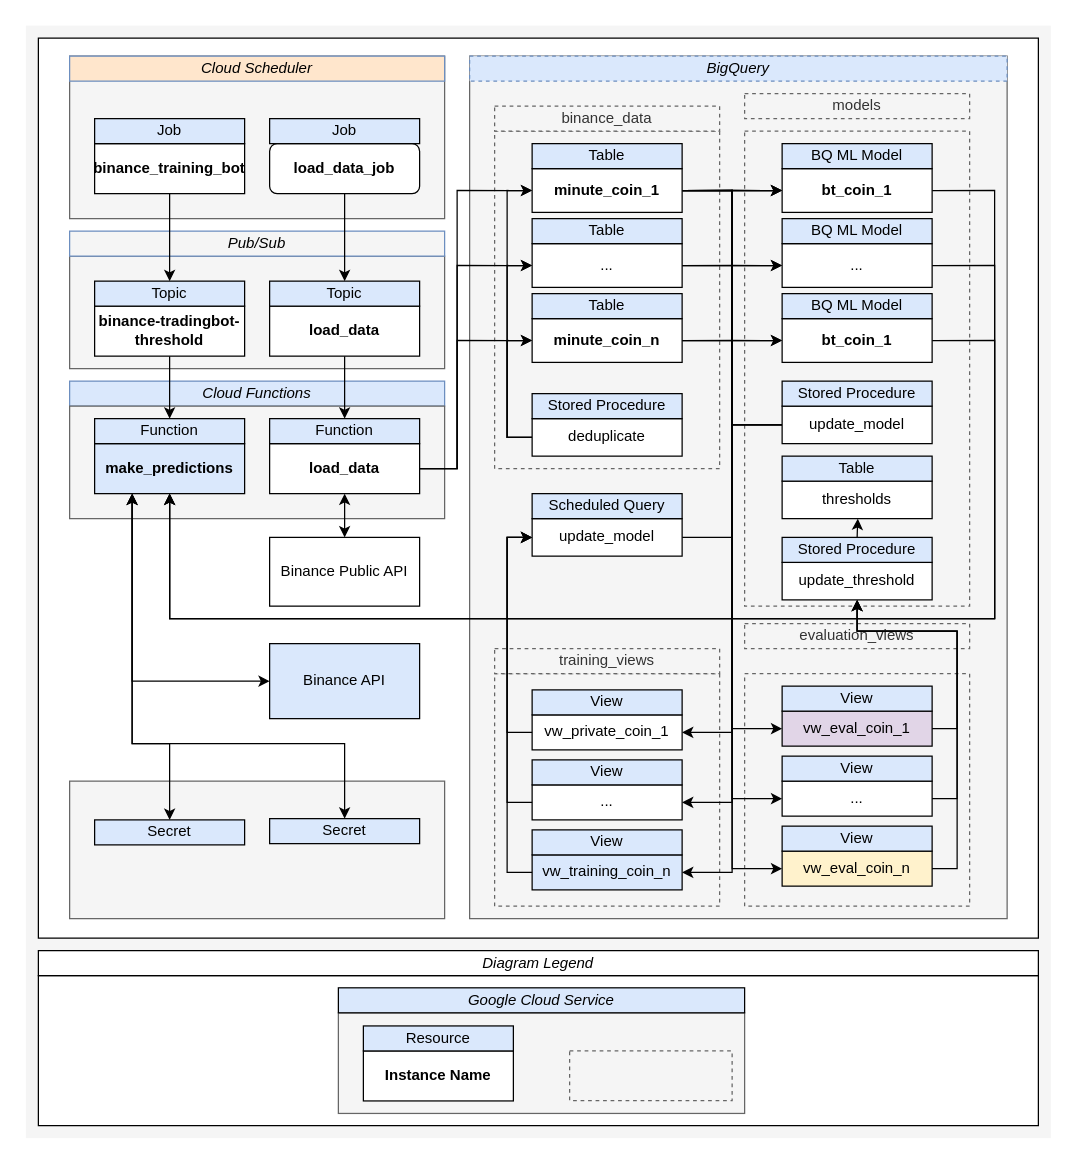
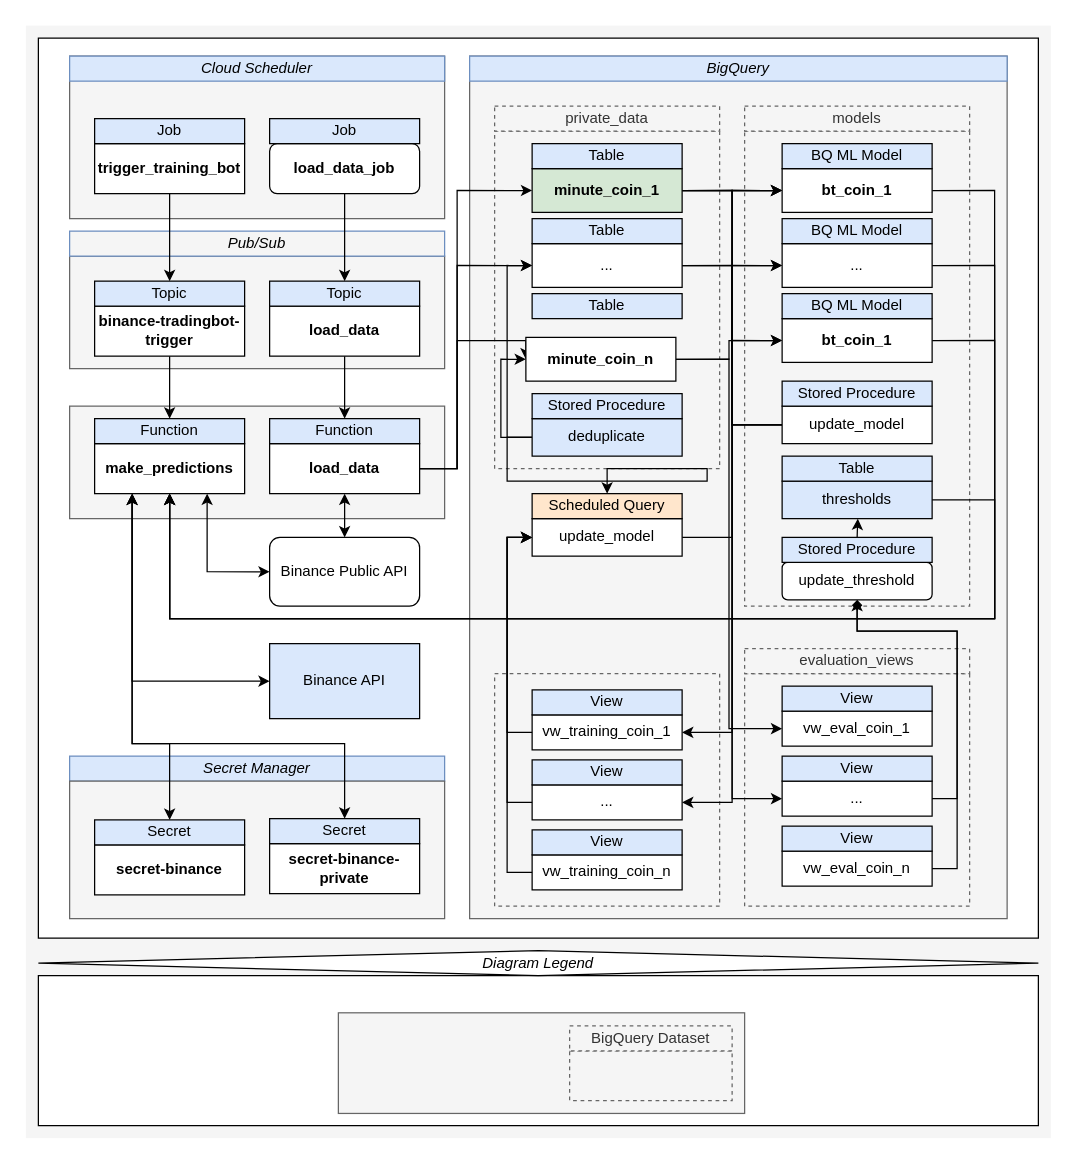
(257, 69) -> (257, 69)
(738, 69) -> (738, 69)
(857, 106) -> (857, 119)
(607, 118) -> (607, 118)
(169, 168) -> (169, 168)
(607, 191) -> (607, 191)
(507, 228) -> (651, 481)
(169, 331) -> (169, 331)
(607, 341) -> (601, 359)
(257, 394) -> none
(607, 437) -> (607, 437)
(169, 469) -> (169, 469)
(857, 500) -> (857, 500)
none -> (962, 500)
(607, 506) -> (607, 506)
none -> (207, 564)
(344, 572) -> (344, 572)
(857, 581) -> (857, 581)
(857, 636) -> (857, 661)
(607, 661) -> none
(857, 729) -> (857, 729)
(942, 729) -> none
(607, 732) -> (607, 732)
none -> (257, 769)
none -> (344, 869)
(754, 869) -> none
(857, 869) -> (857, 869)
(932, 869) -> (932, 869)
none -> (169, 870)
(607, 872) -> (607, 872)
(712, 872) -> none
(538, 963) -> (538, 963)
(541, 1000) -> none
(438, 1038) -> none
none -> (651, 1038)
(438, 1076) -> none
